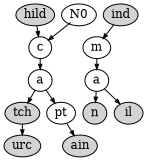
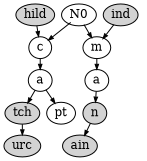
none -> (87, 29)
(129, 113) -> none
(69, 127) -> (89, 127)
